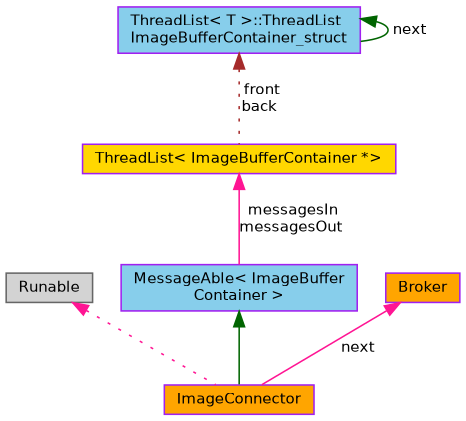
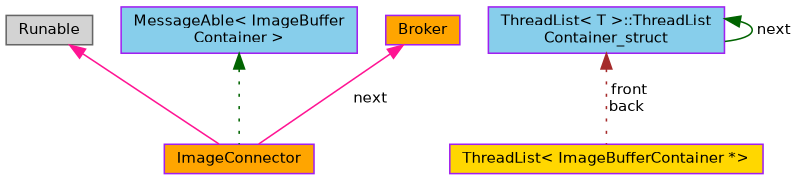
(239, 30) -> (606, 30)
(239, 227) -> none
(151, 348) -> (151, 99)
(239, 356) -> (239, 107)
